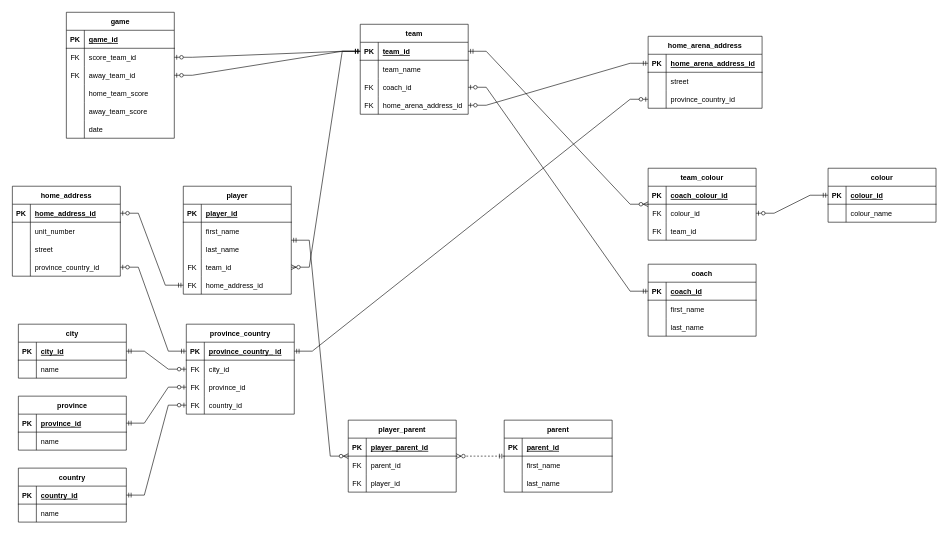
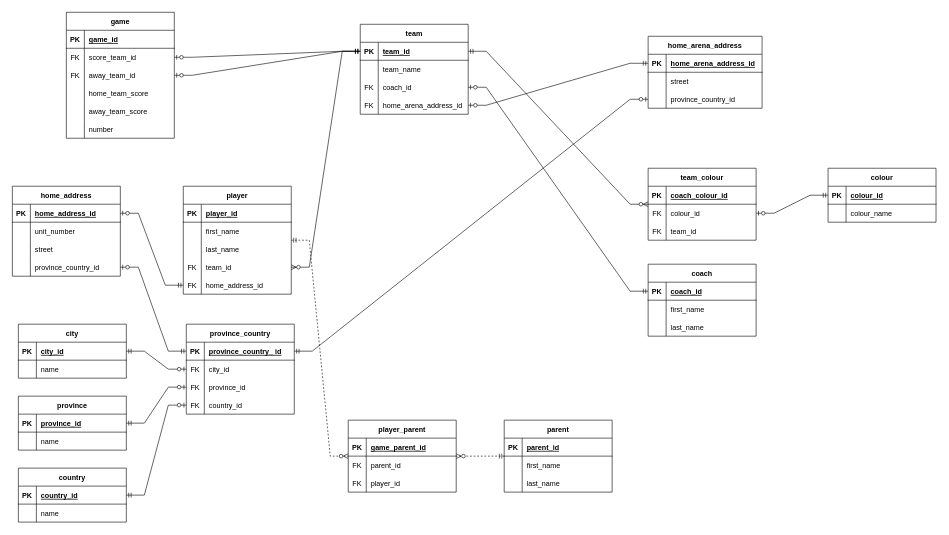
(97, 130) -> (101, 130)
(322, 368) -> (322, 368)
(401, 448) -> (398, 448)
